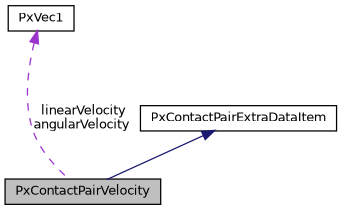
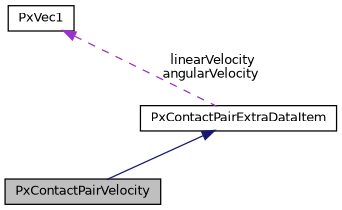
(30, 117) -> (146, 71)
